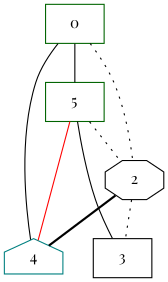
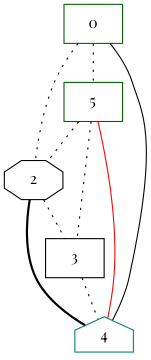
(75, 63) -> (93, 63)
(90, 181) -> (84, 180)
none -> (90, 299)
